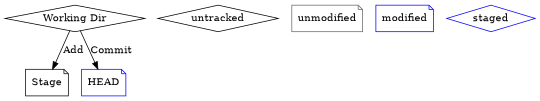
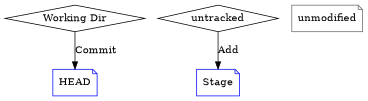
(405, 18) -> none
(491, 18) -> none
(63, 47) -> (218, 47)
(47, 83) -> (218, 83)
